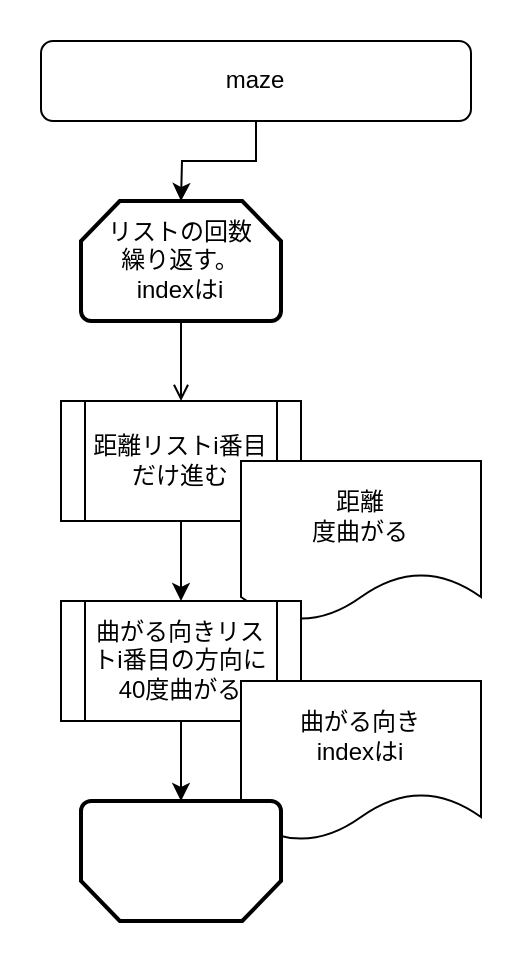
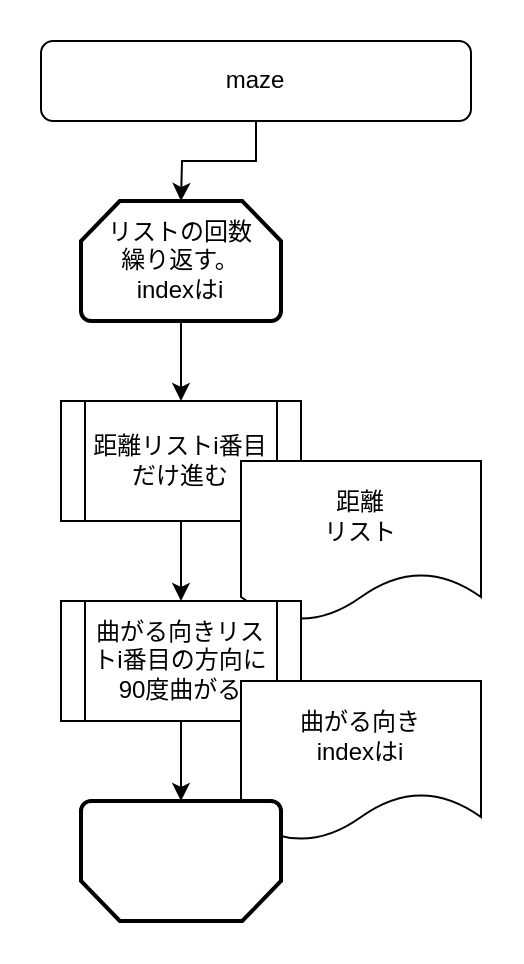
(181, 388) -> (181, 386)
(361, 517) -> (361, 517)
(181, 661) -> (181, 661)
